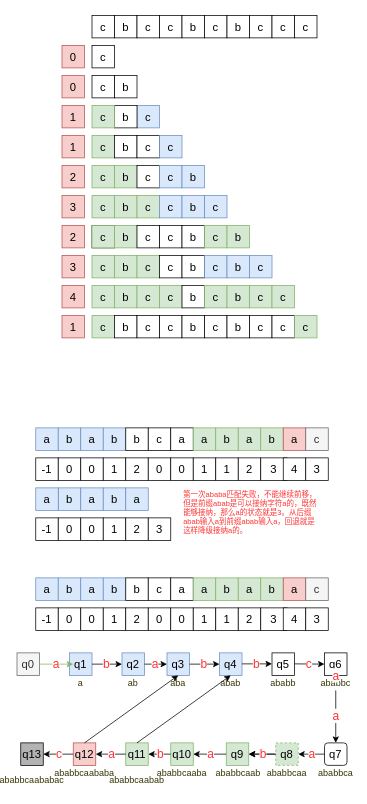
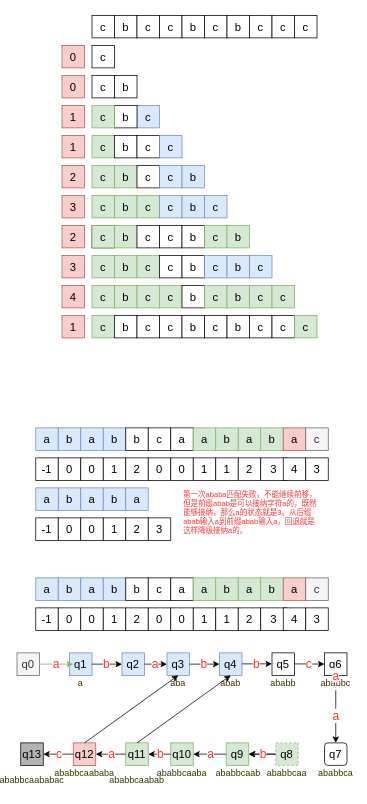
(133, 683) -> none
(309, 754) -> none
